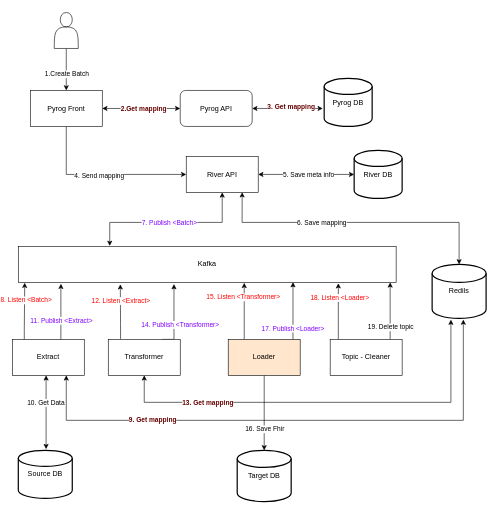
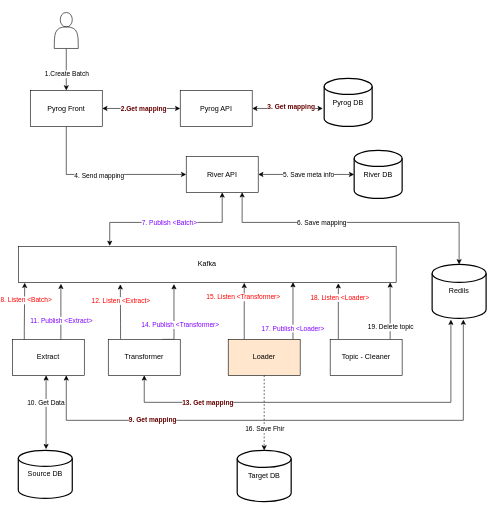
(216, 108) -> (216, 108)
(264, 410) -> (264, 410)
